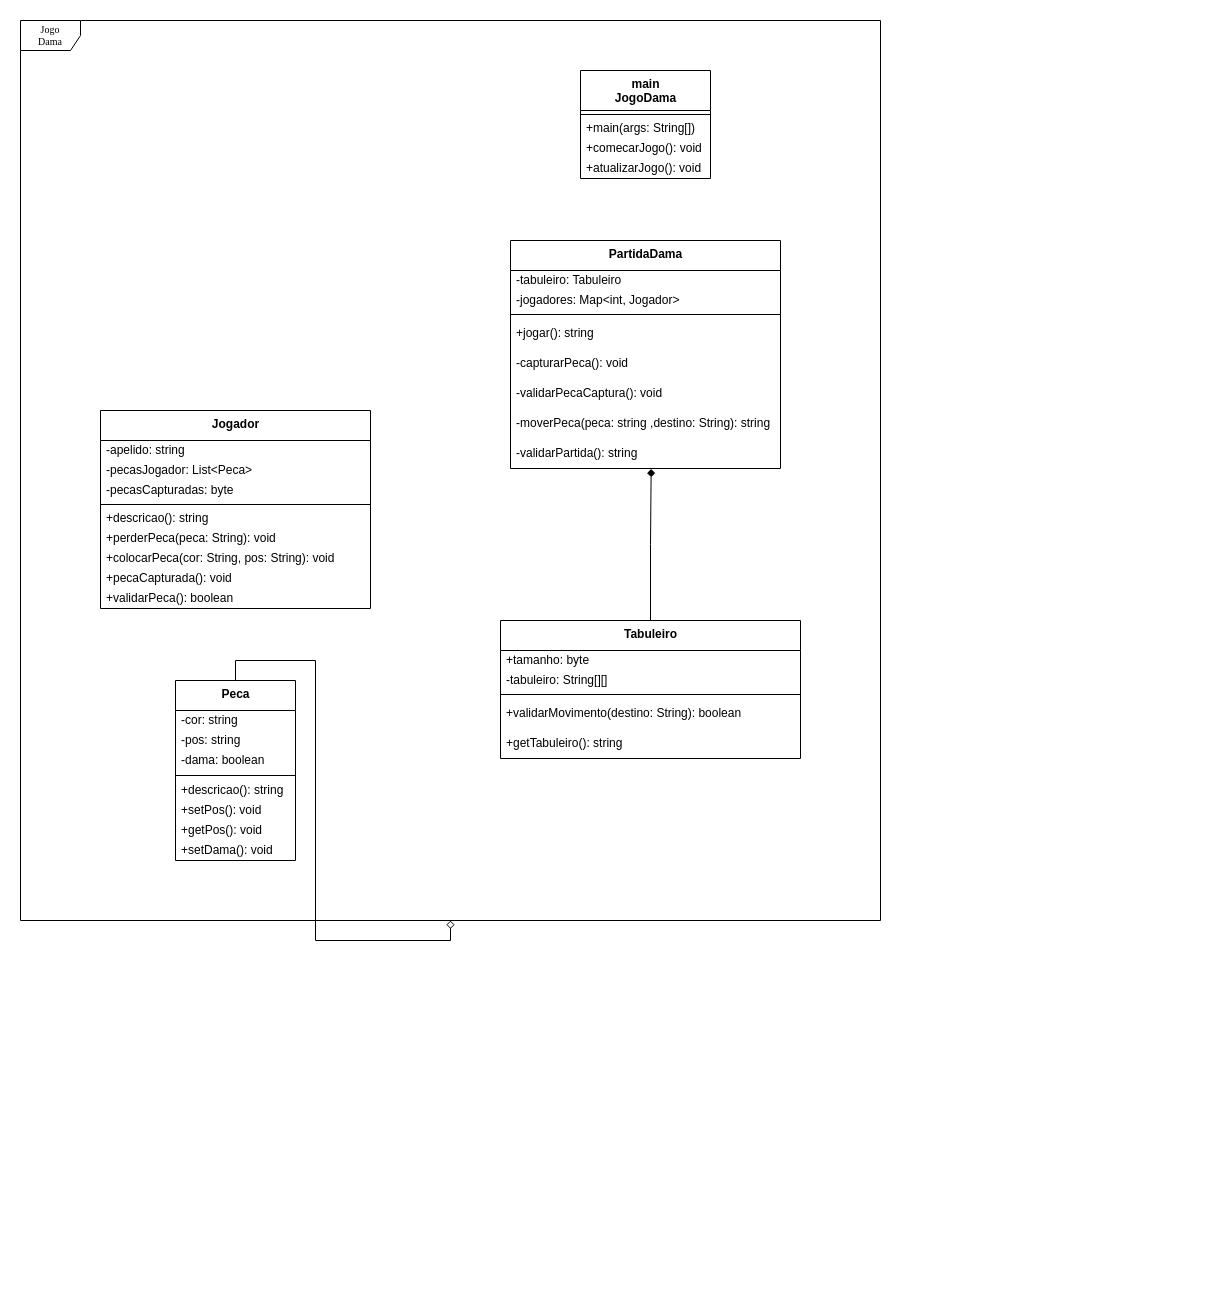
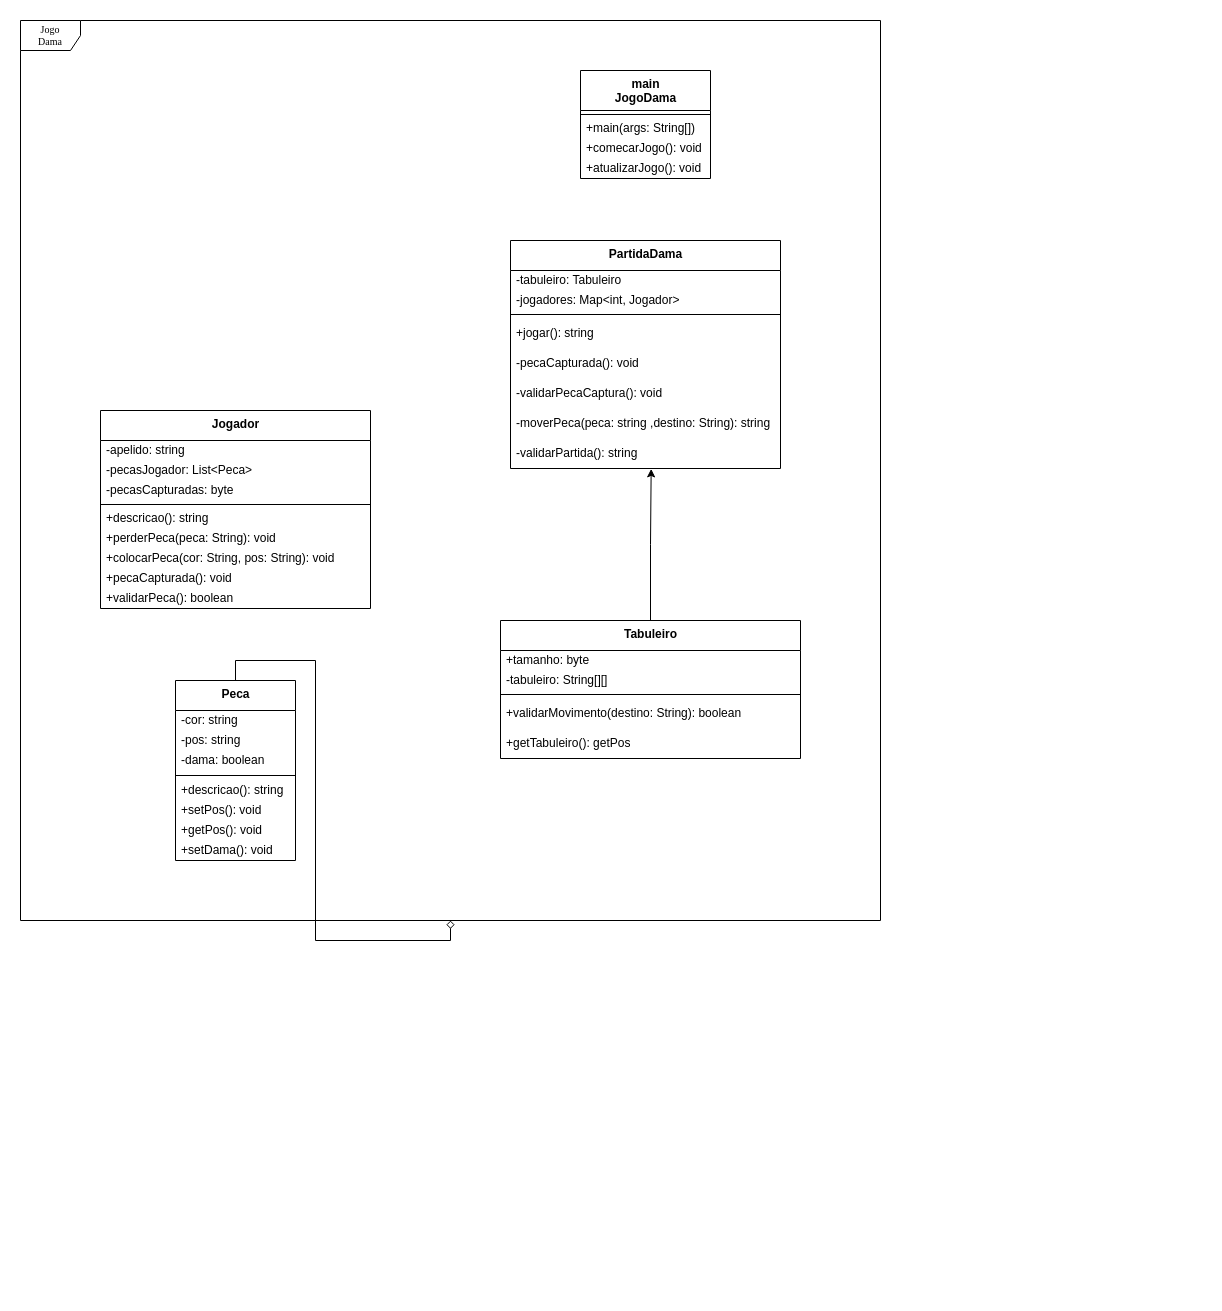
(582, 364) -> (586, 364)
(651, 478) -> (651, 477)
(576, 744) -> (578, 744)
